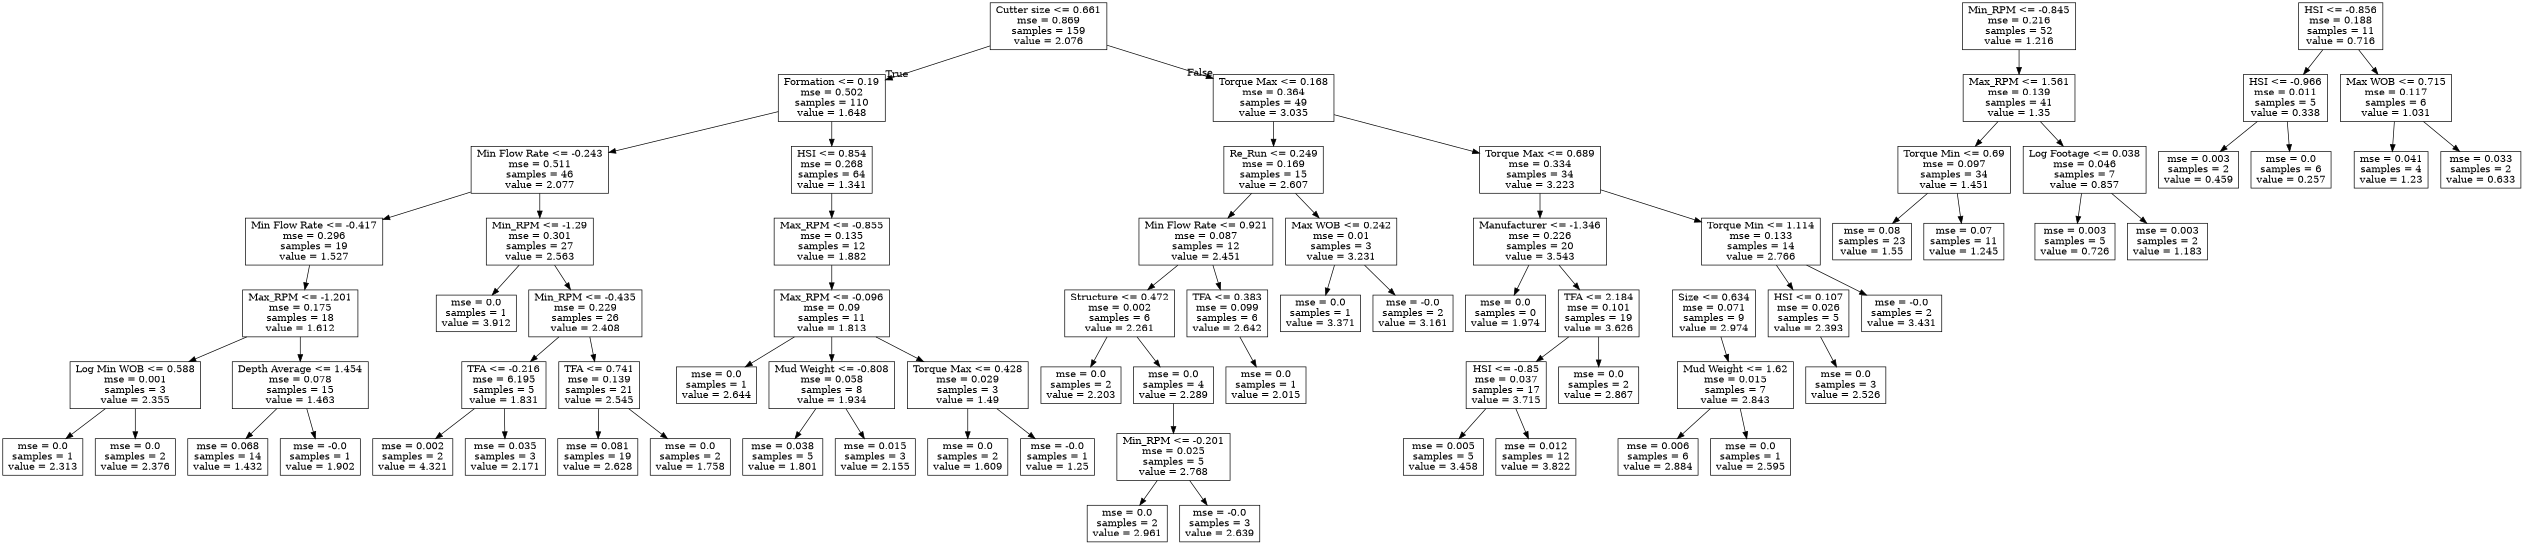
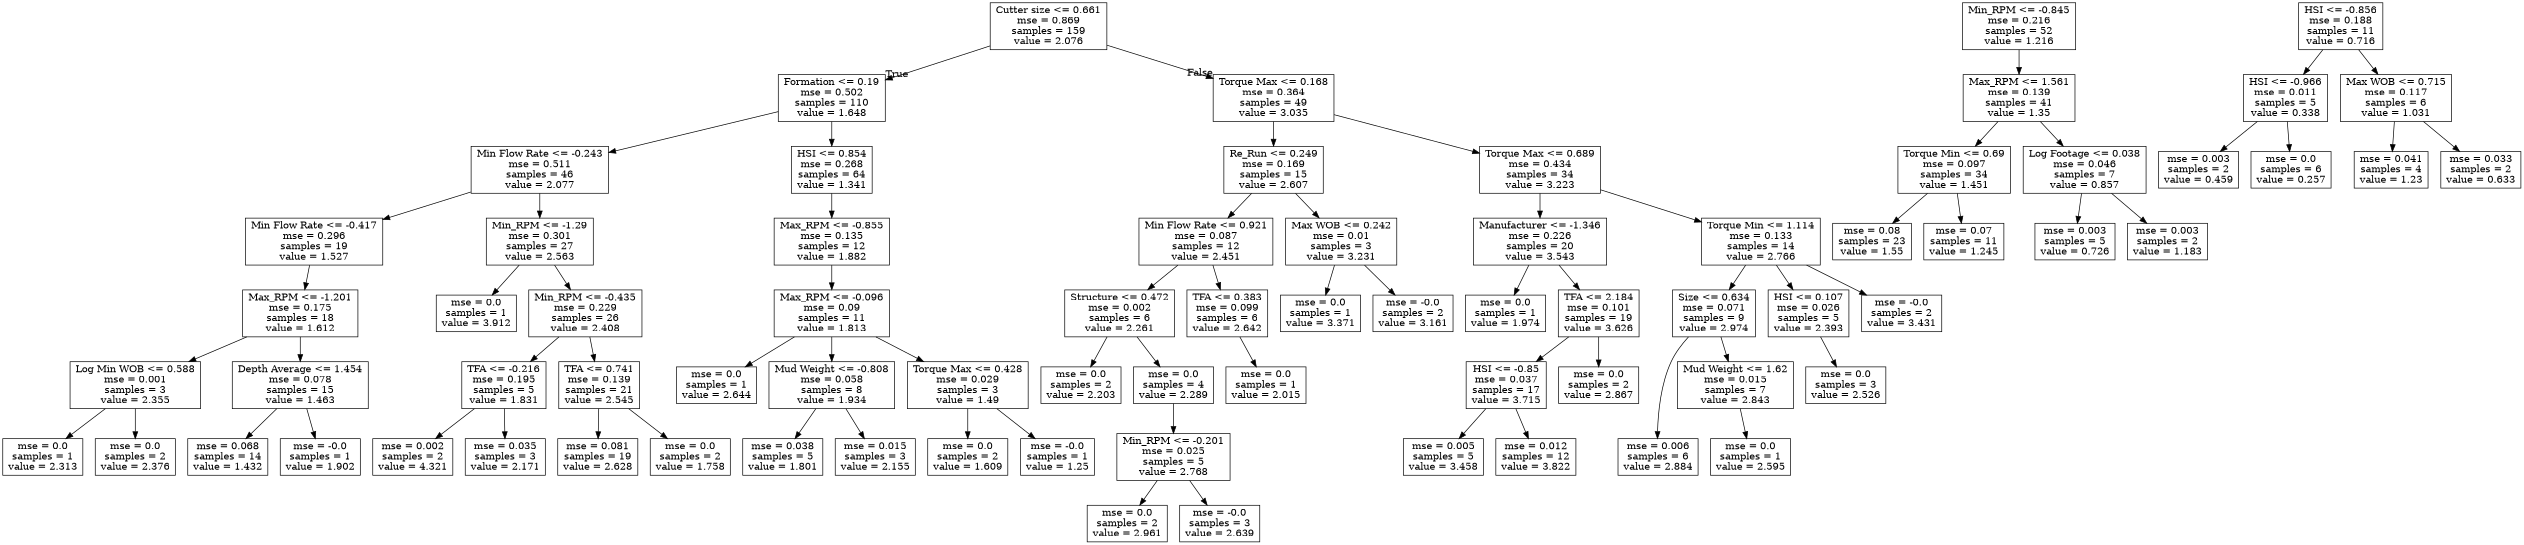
(1540, 170) -> (1540, 170)
none -> (1739, 275)
(1505, 313) -> (1505, 313)
(504, 385) -> (504, 385)
(1696, 421) -> (1664, 381)
